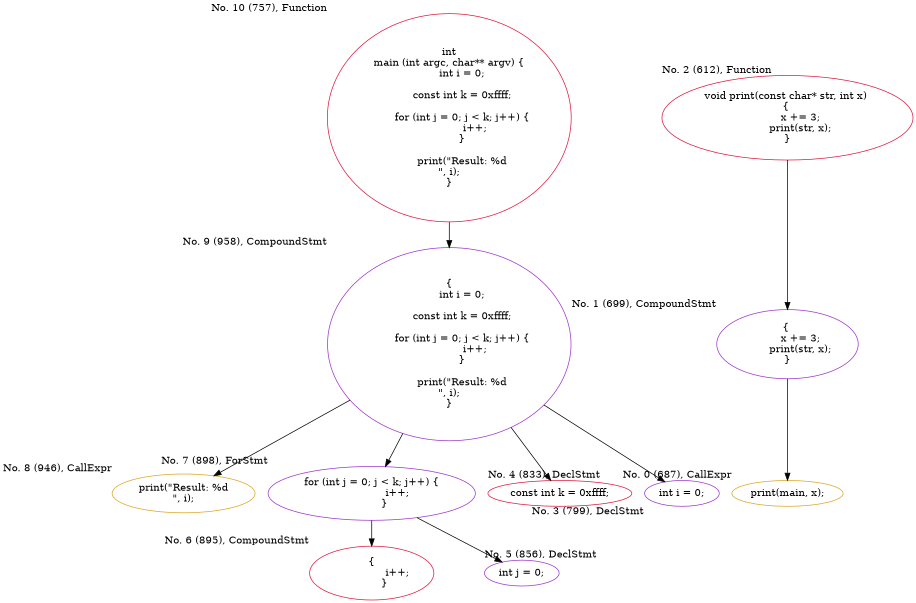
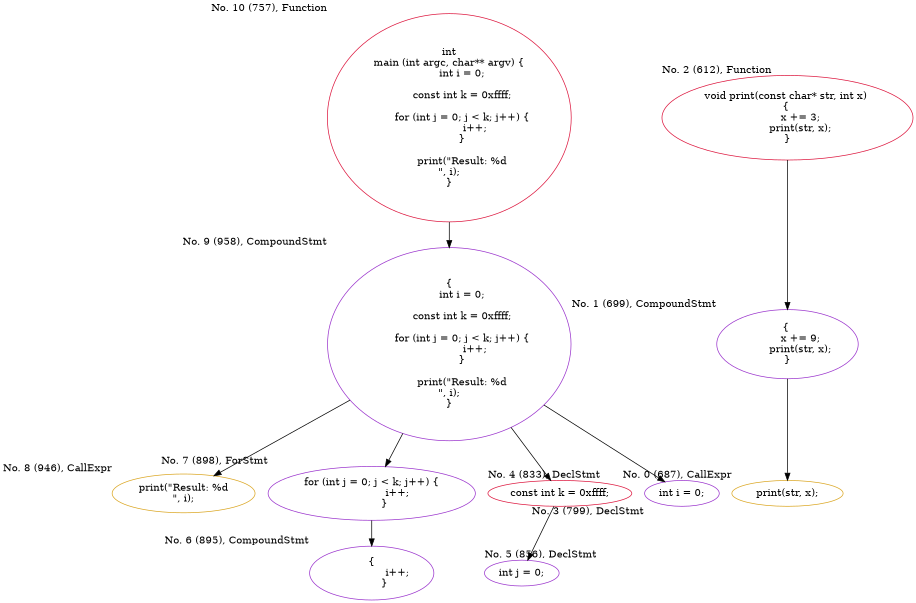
(787, 344) -> (787, 344)
(787, 493) -> (787, 493)
(456, 538) -> (542, 530)
(372, 573) -> (372, 573)
